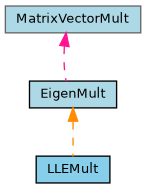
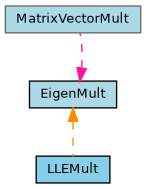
(64, 64) -> (82, 50)
